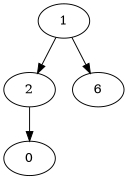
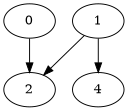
(98, 90) -> (98, 90)
(30, 119) -> (30, 51)
